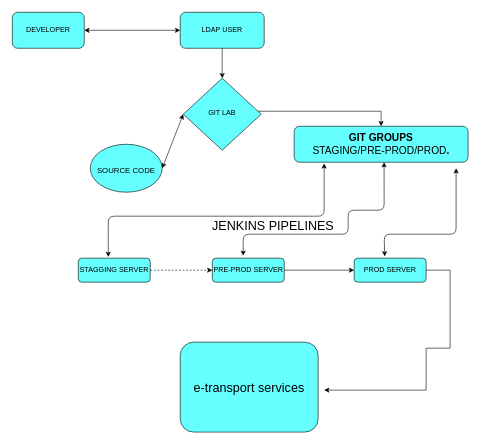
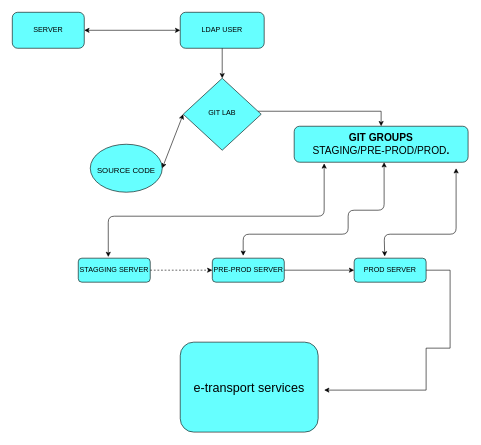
(48, 30) -> (48, 30)
(273, 225) -> none
